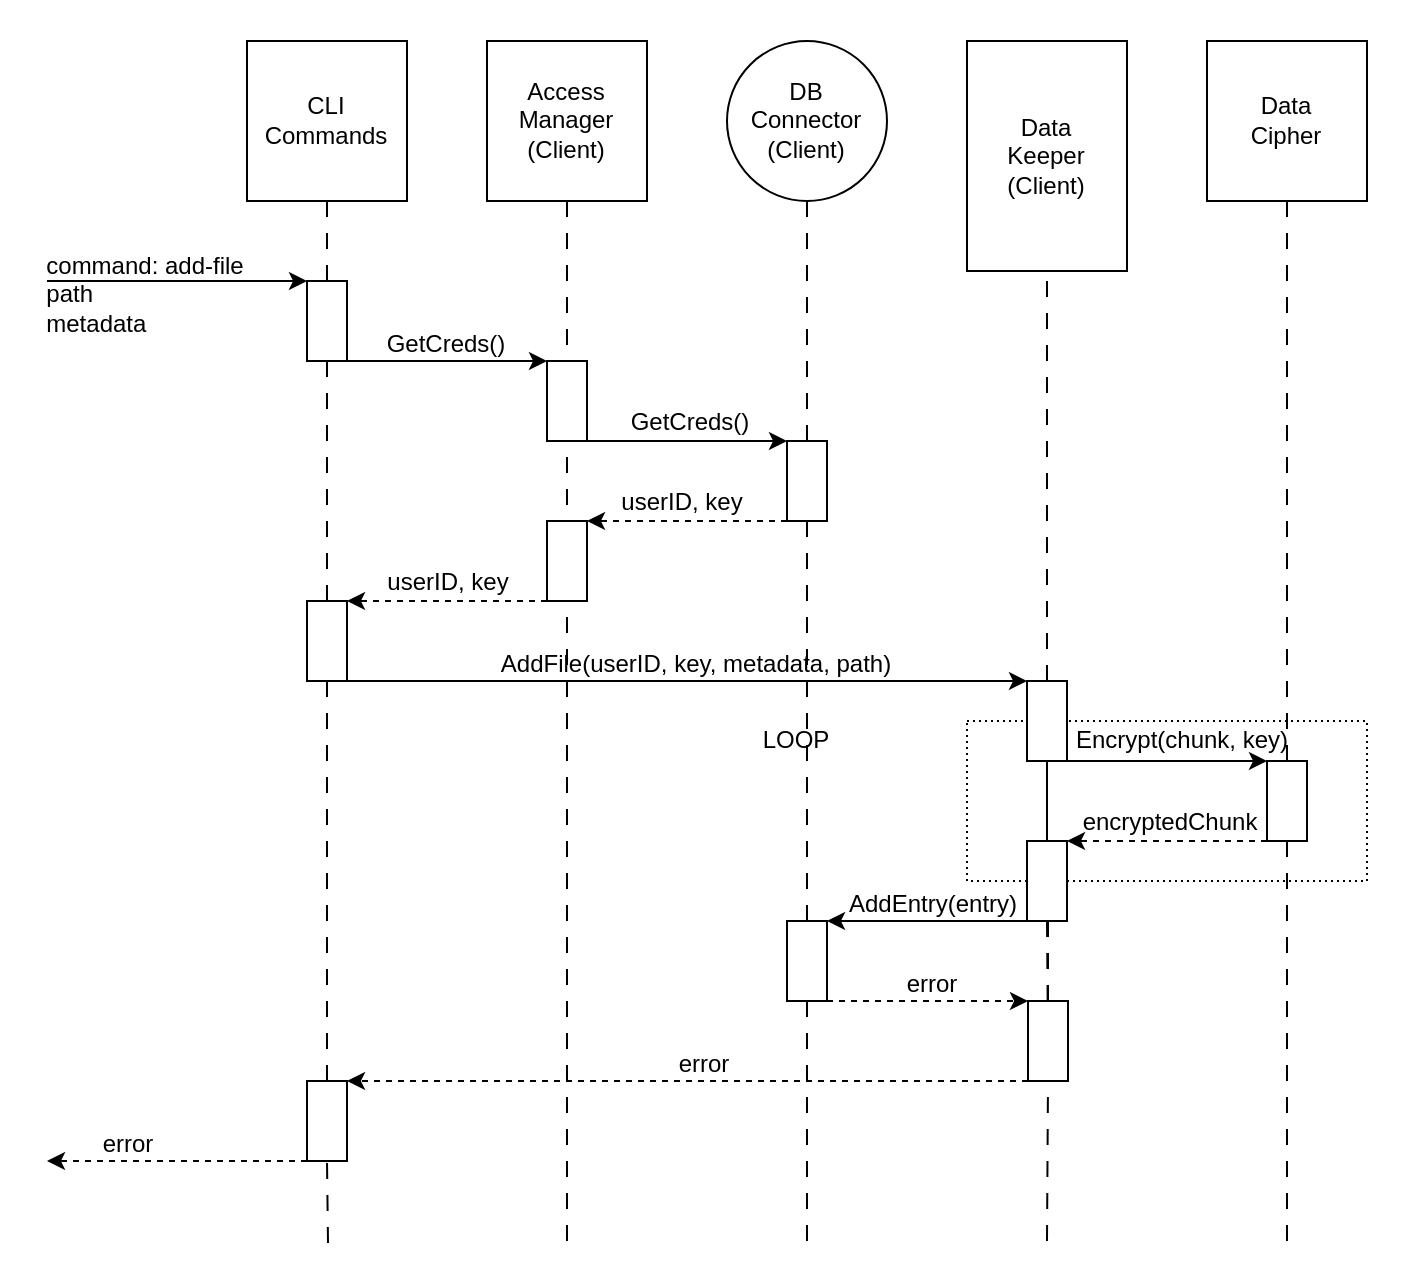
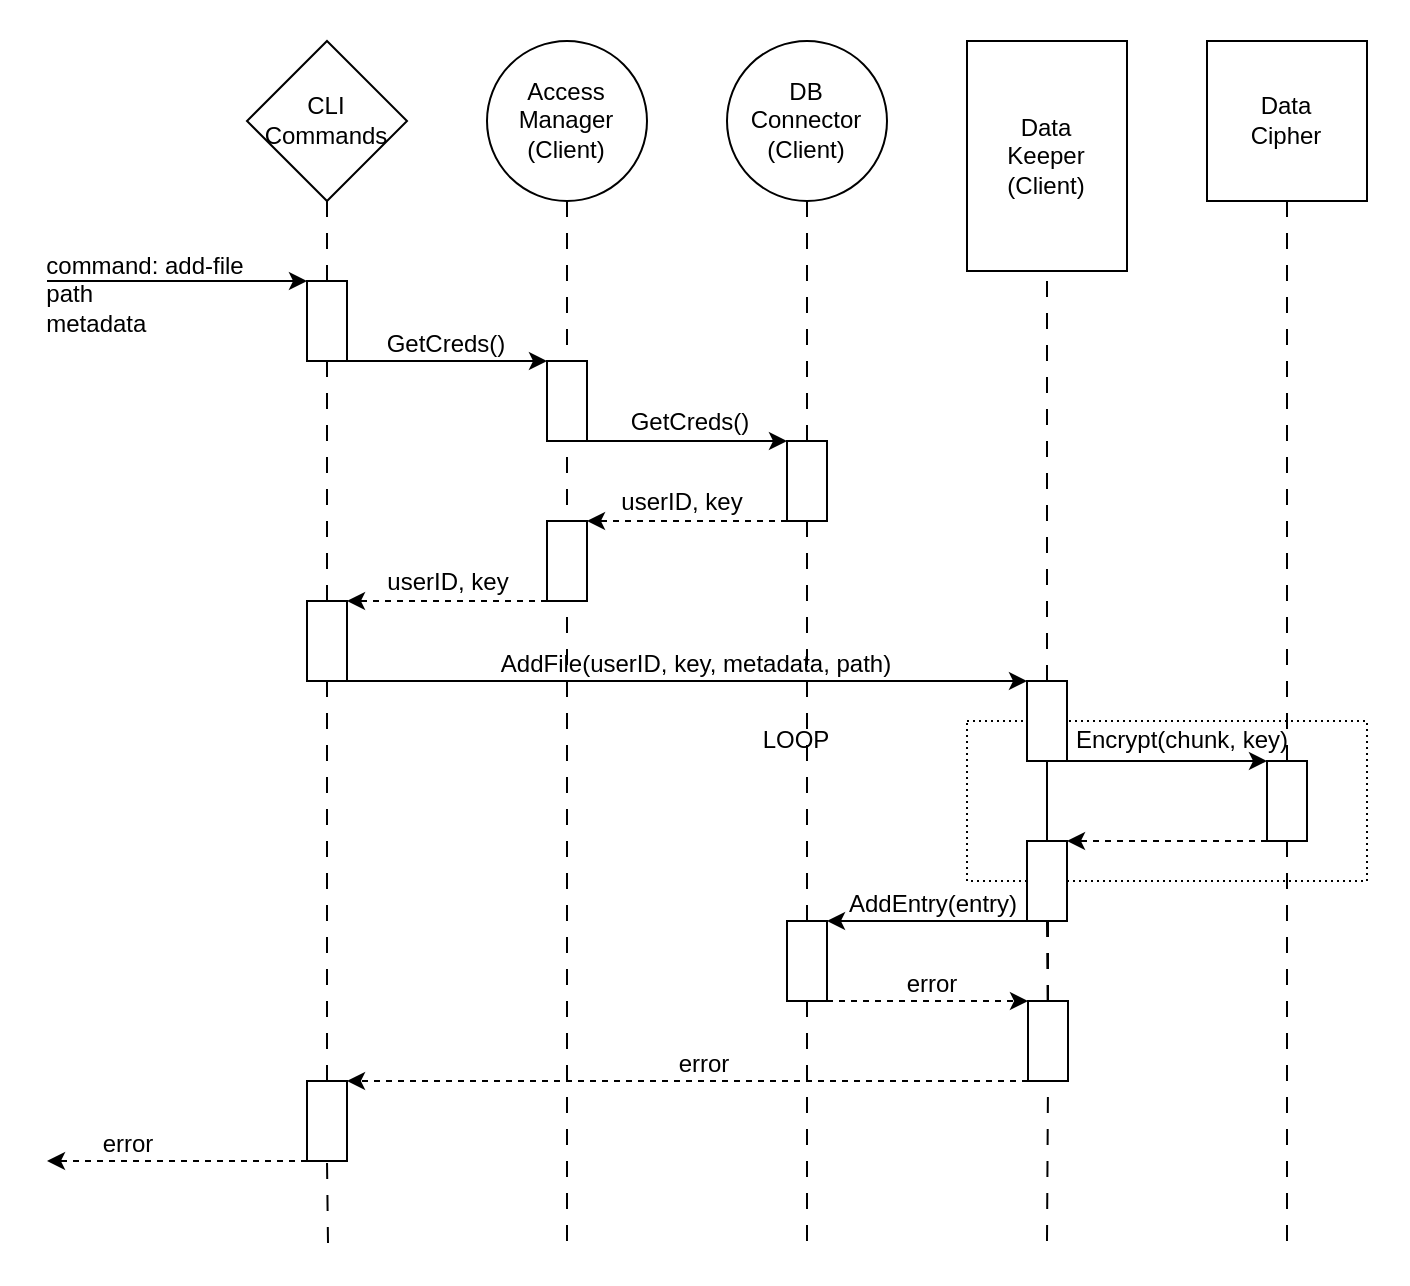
(327, 121) -> (327, 121)
(567, 121) -> (567, 121)
(1171, 823) -> none
